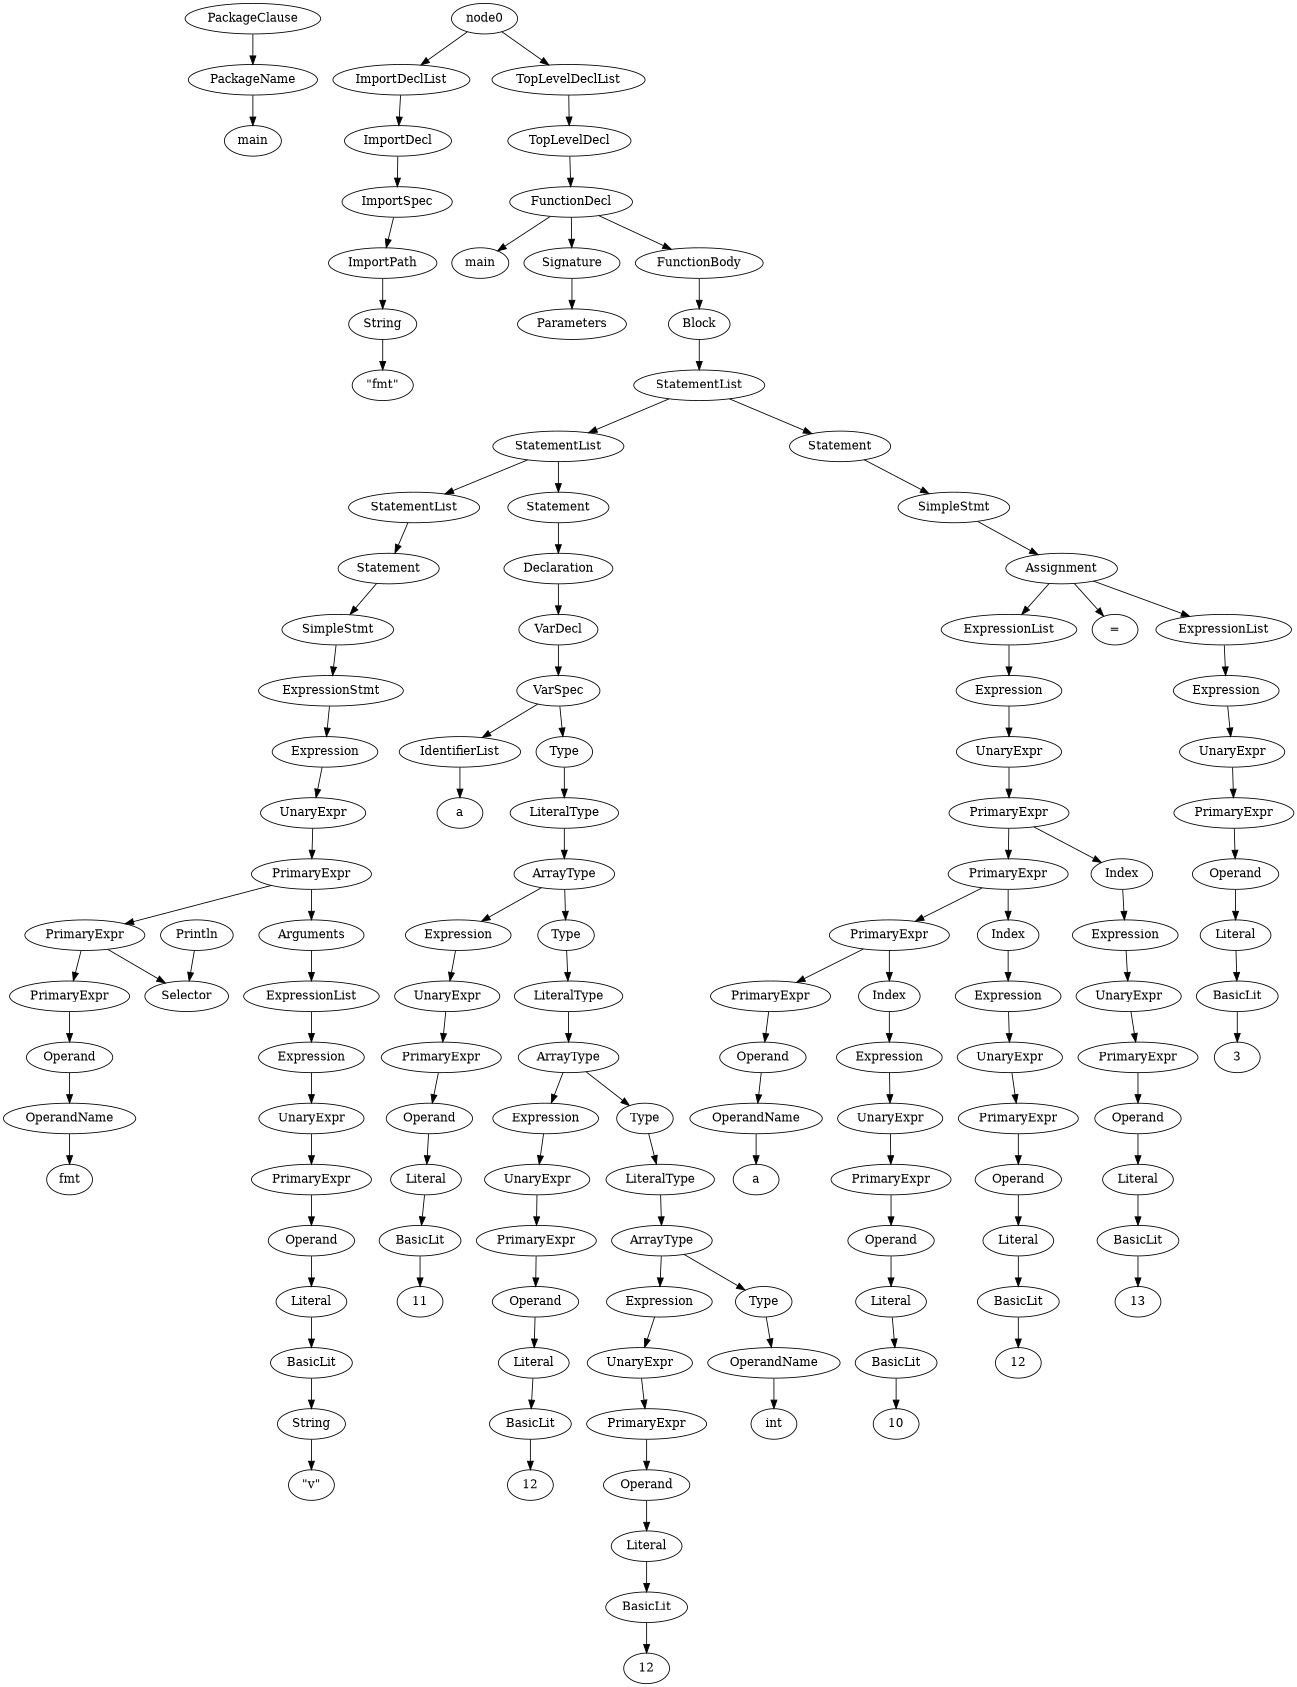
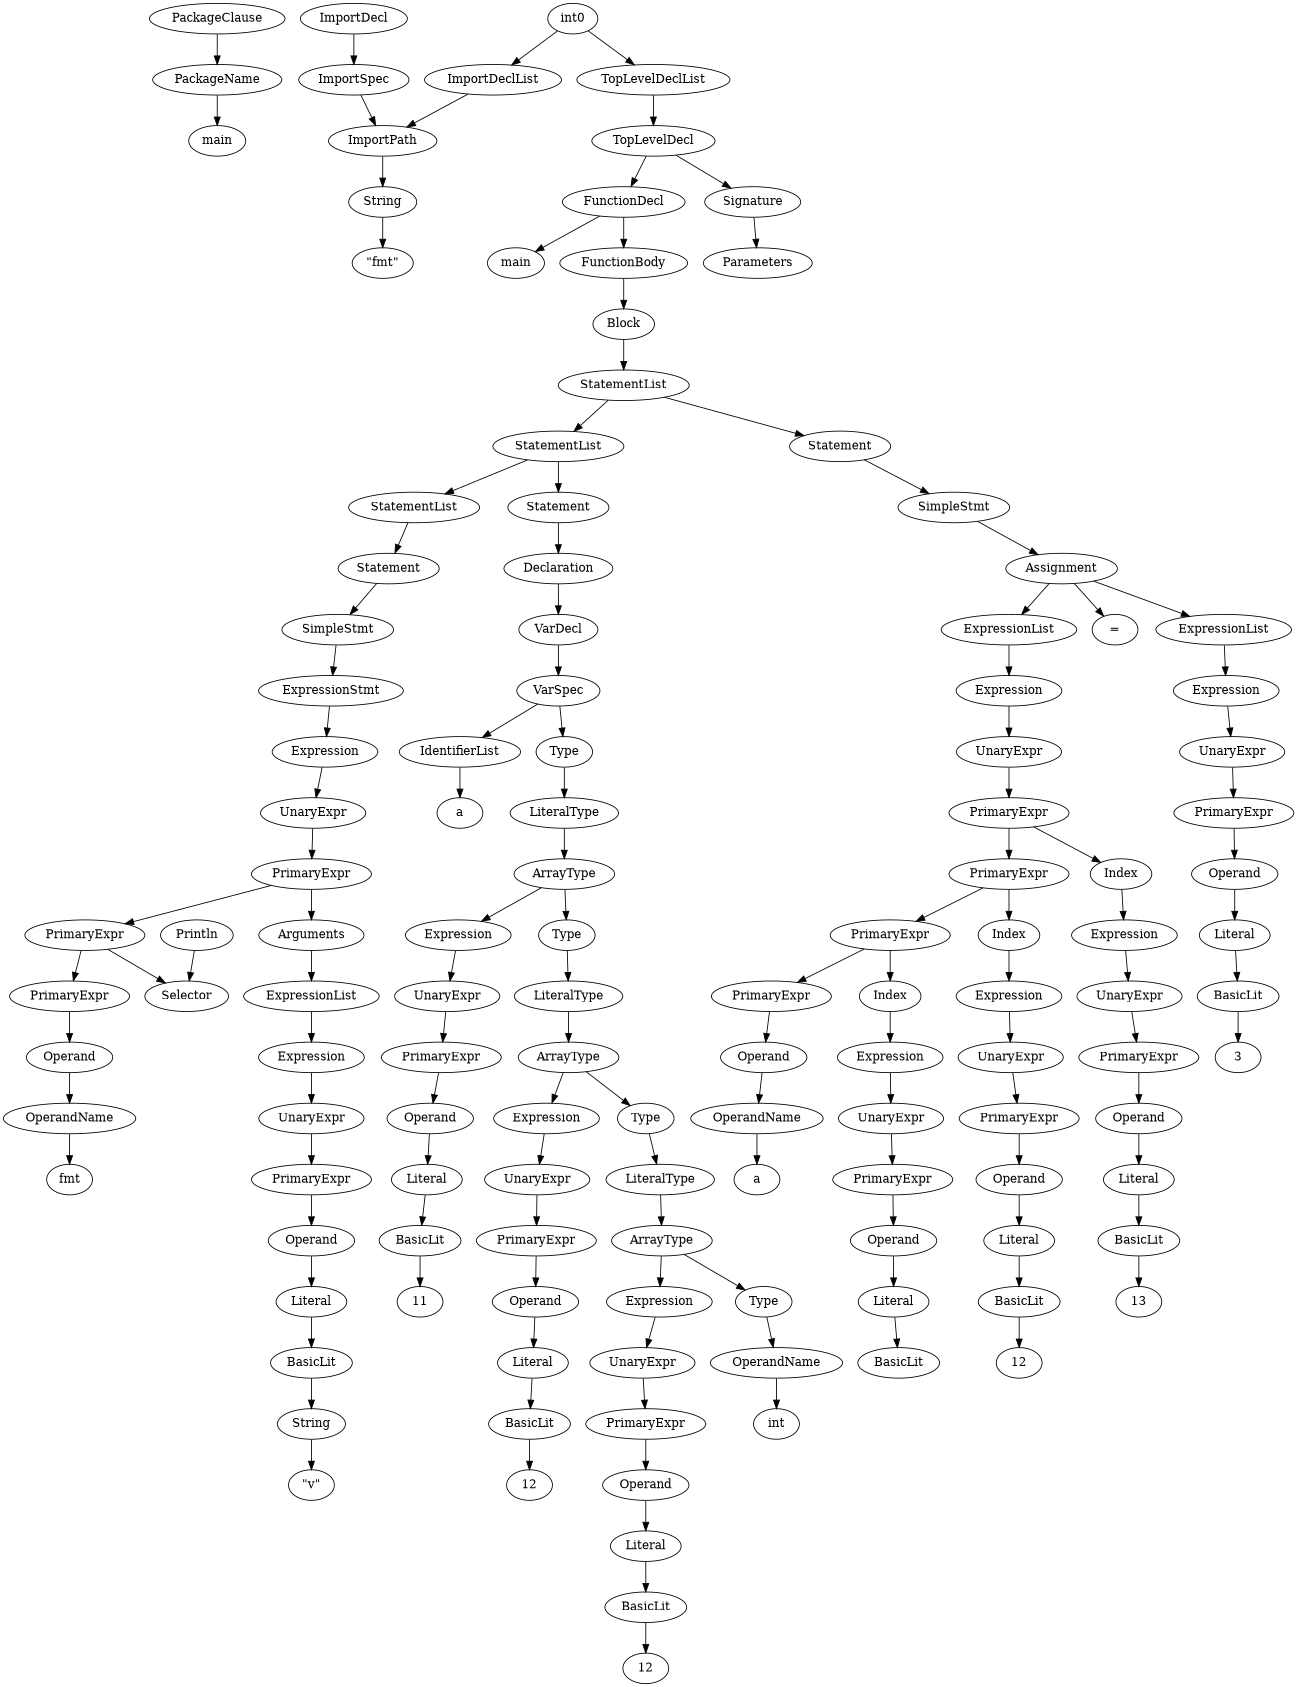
(485, 19) -> (573, 19)
(400, 106) -> (441, 109)
(571, 228) -> (700, 169)
(896, 1424) -> none
